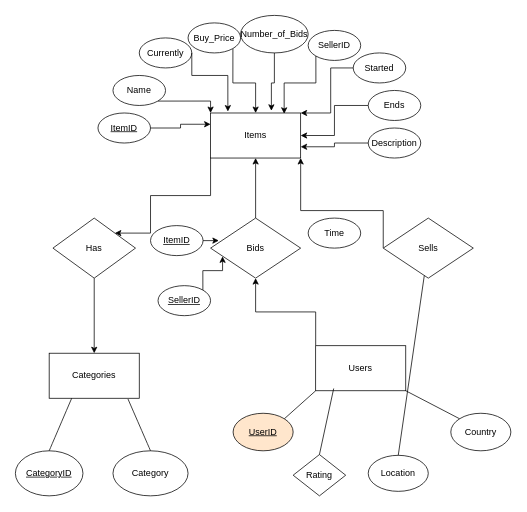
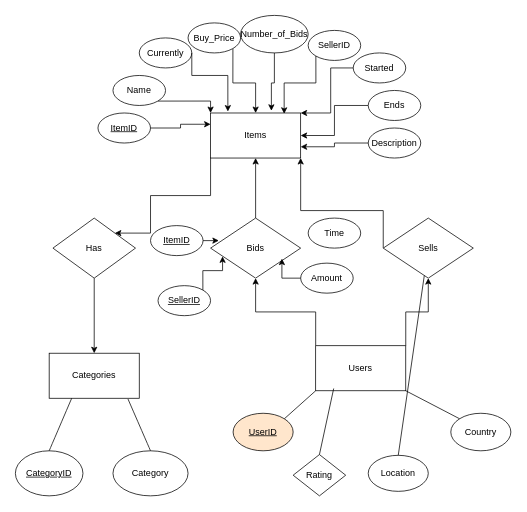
none -> (282, 278)
none -> (327, 278)
none -> (405, 328)
